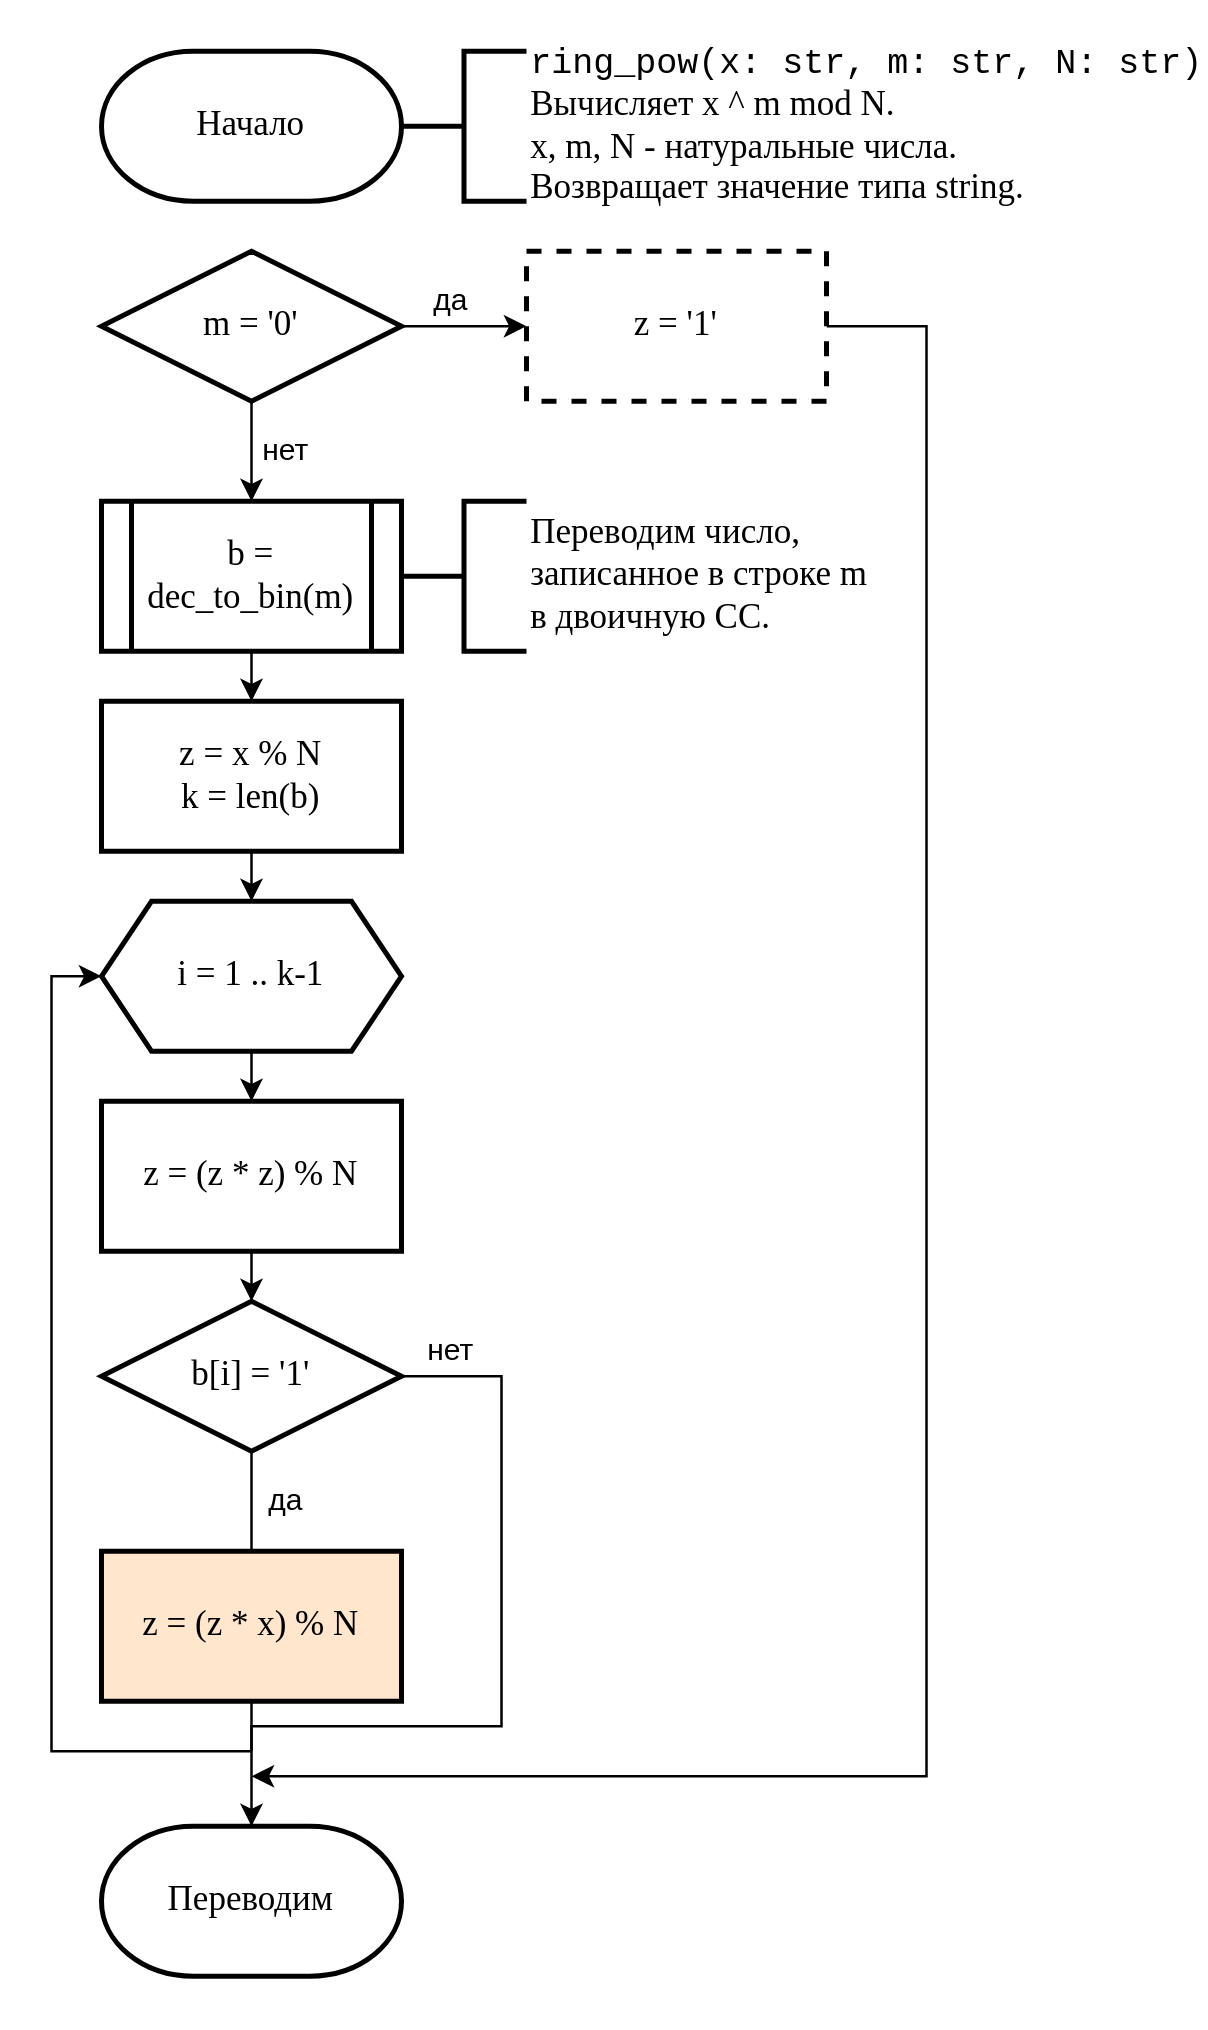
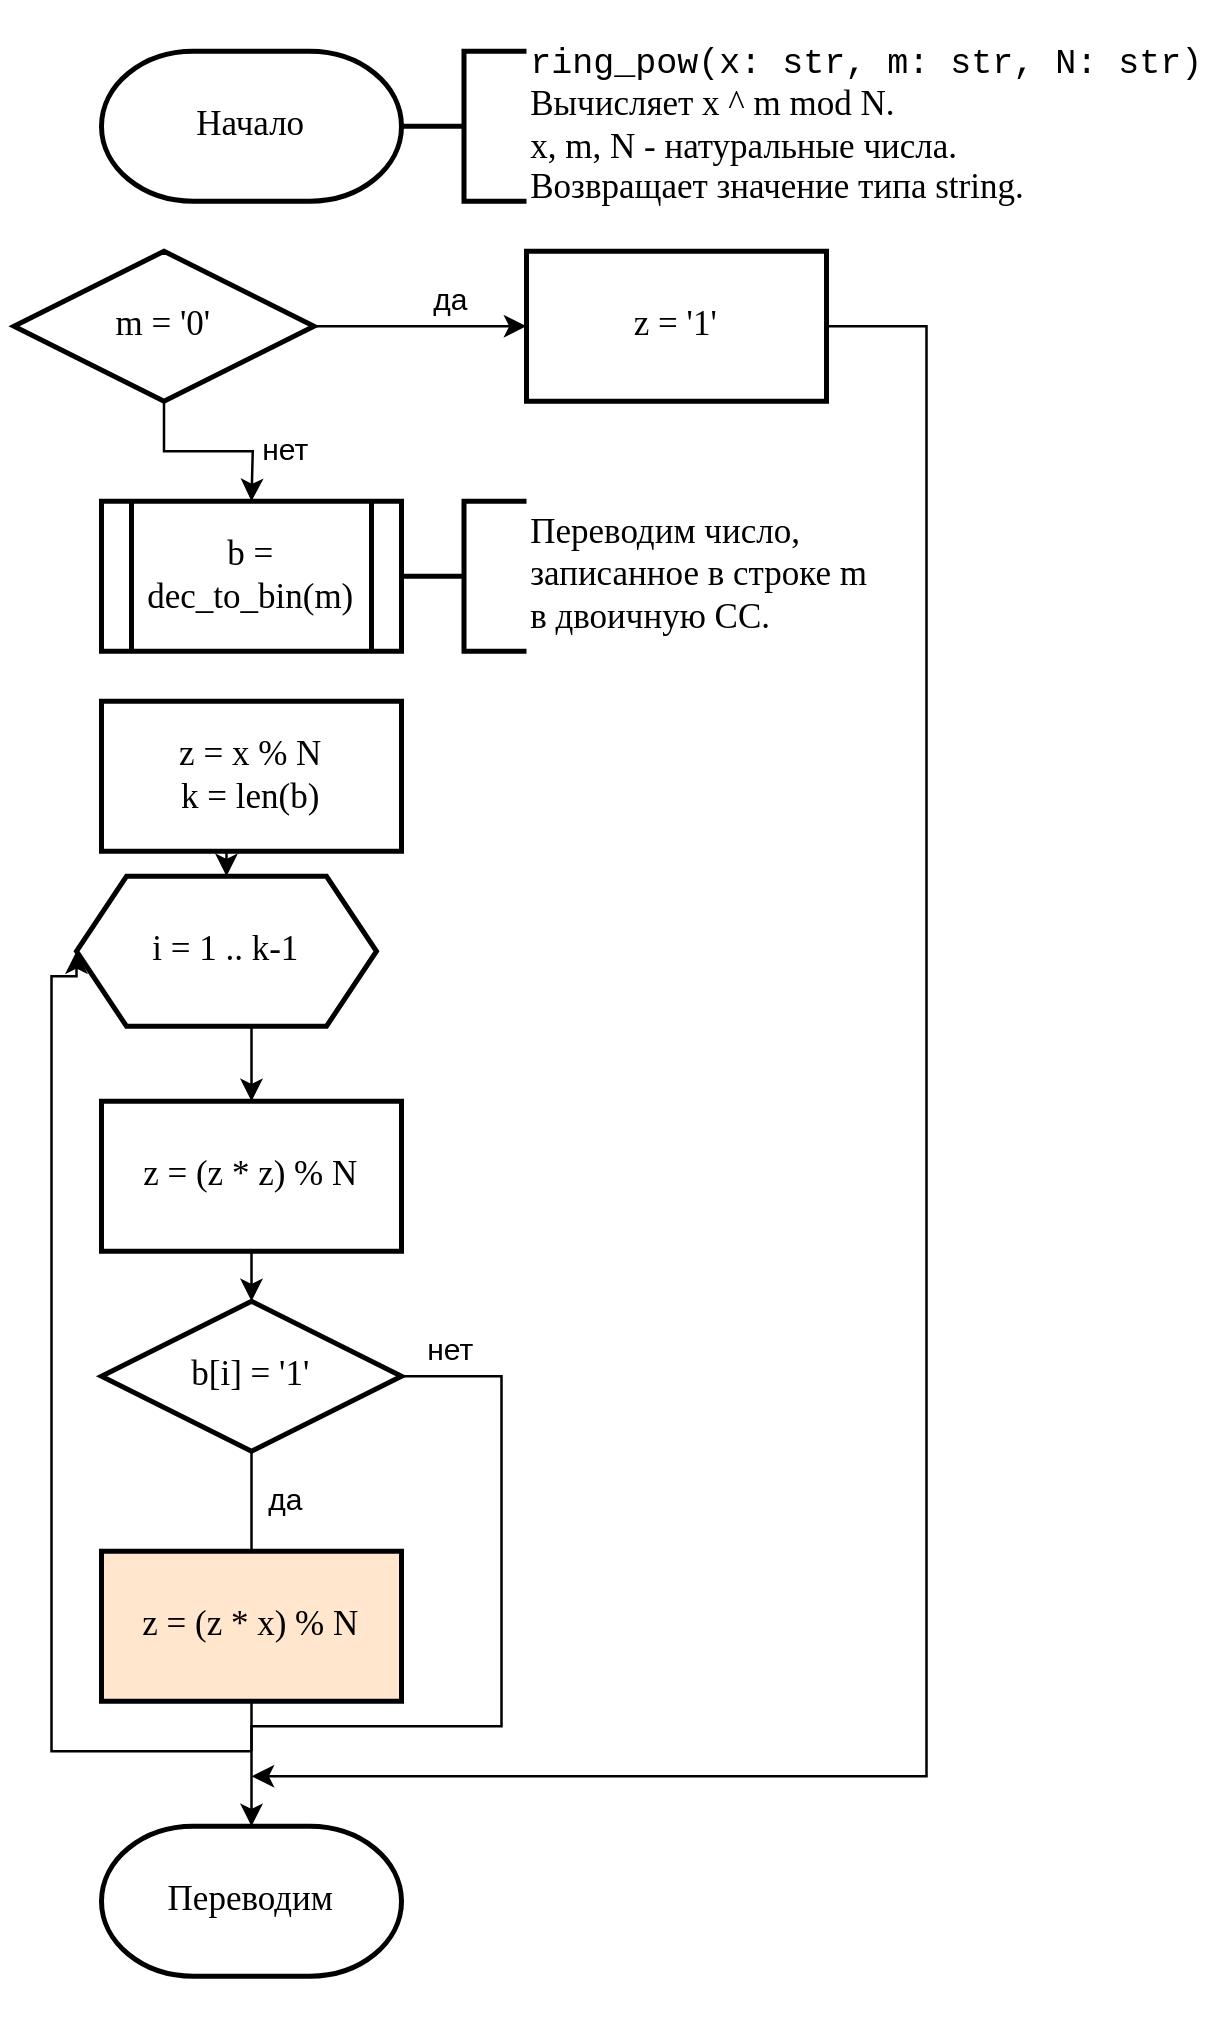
(251, 326) -> (164, 326)
(676, 326) -> (676, 326)
(251, 668) -> none
(251, 976) -> (226, 951)
